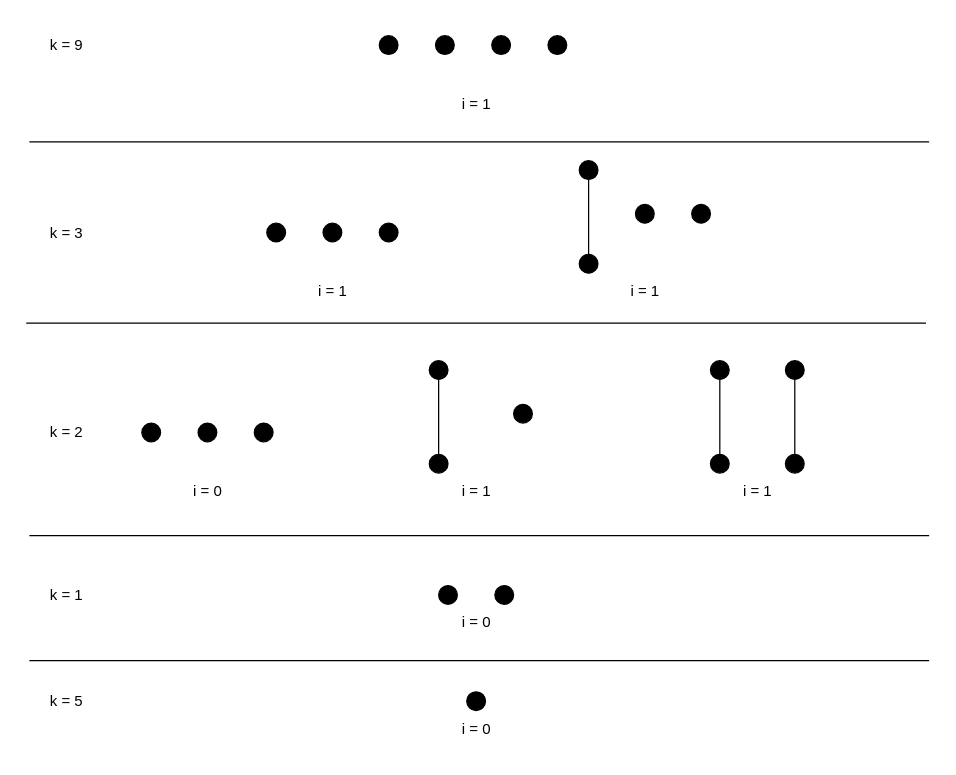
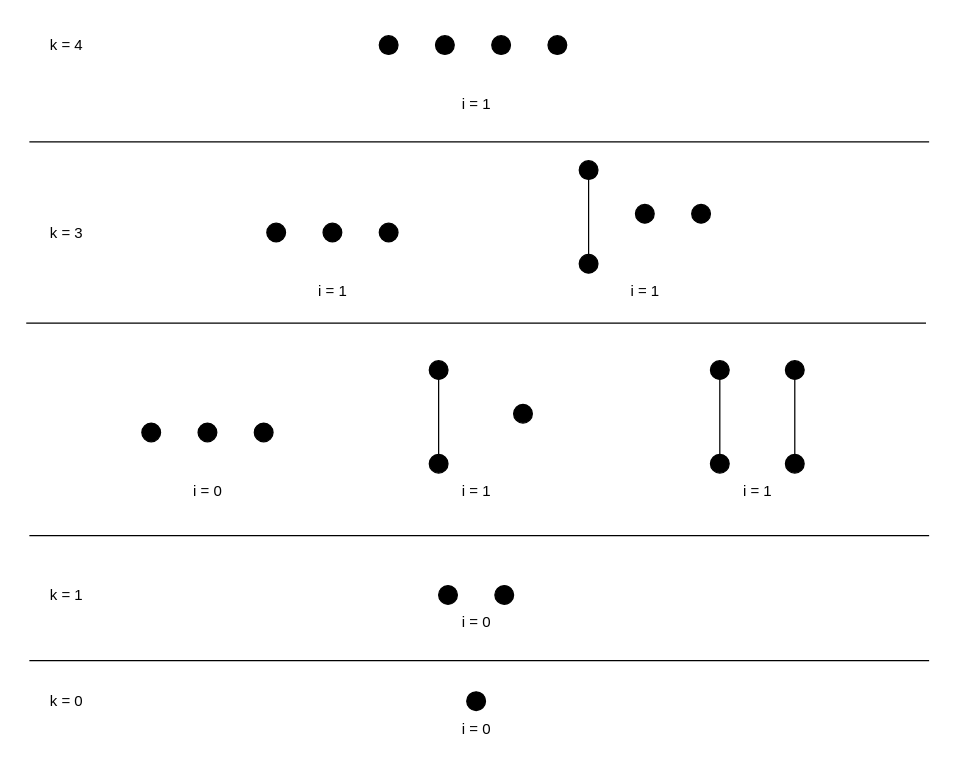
(67, 46) -> (67, 46)
(67, 433) -> none
(67, 702) -> (67, 702)
